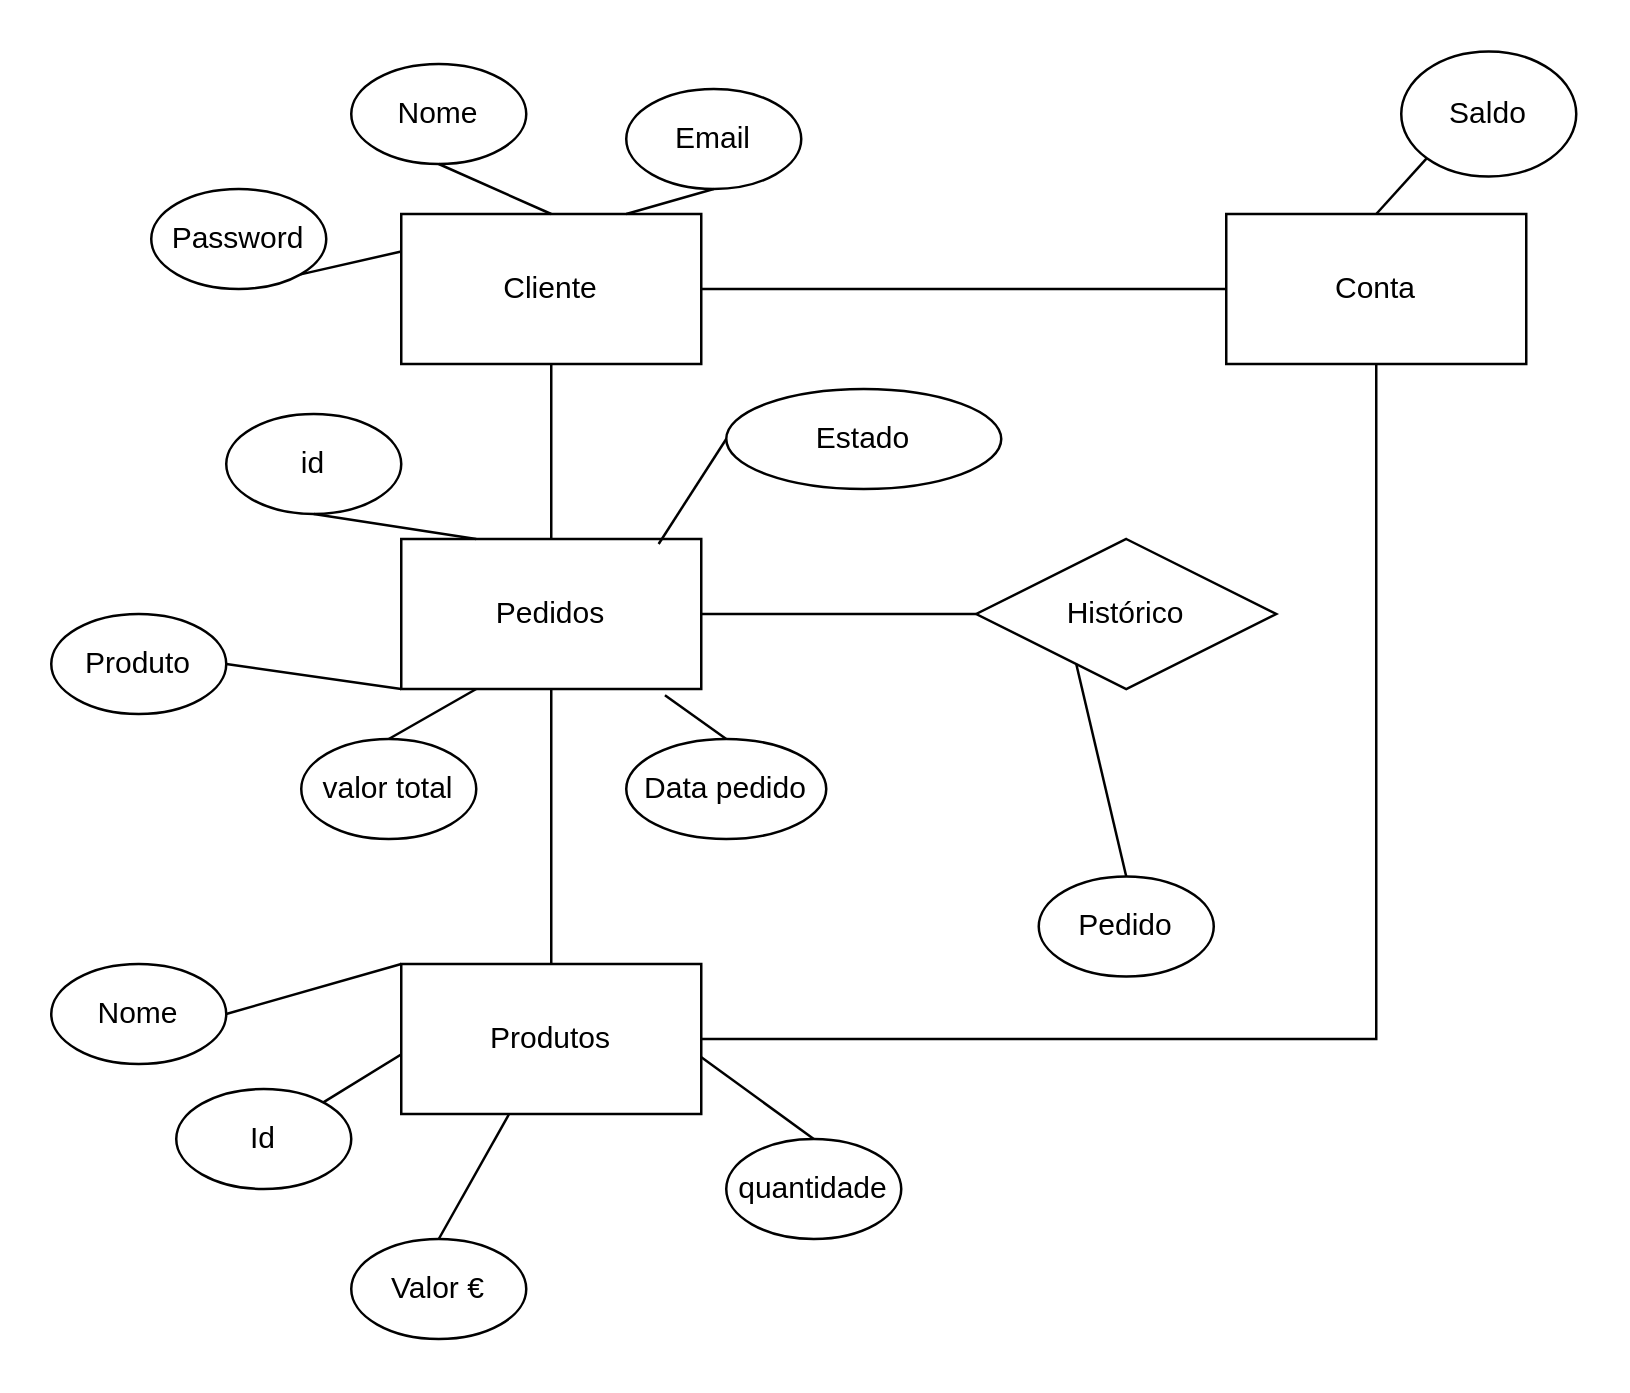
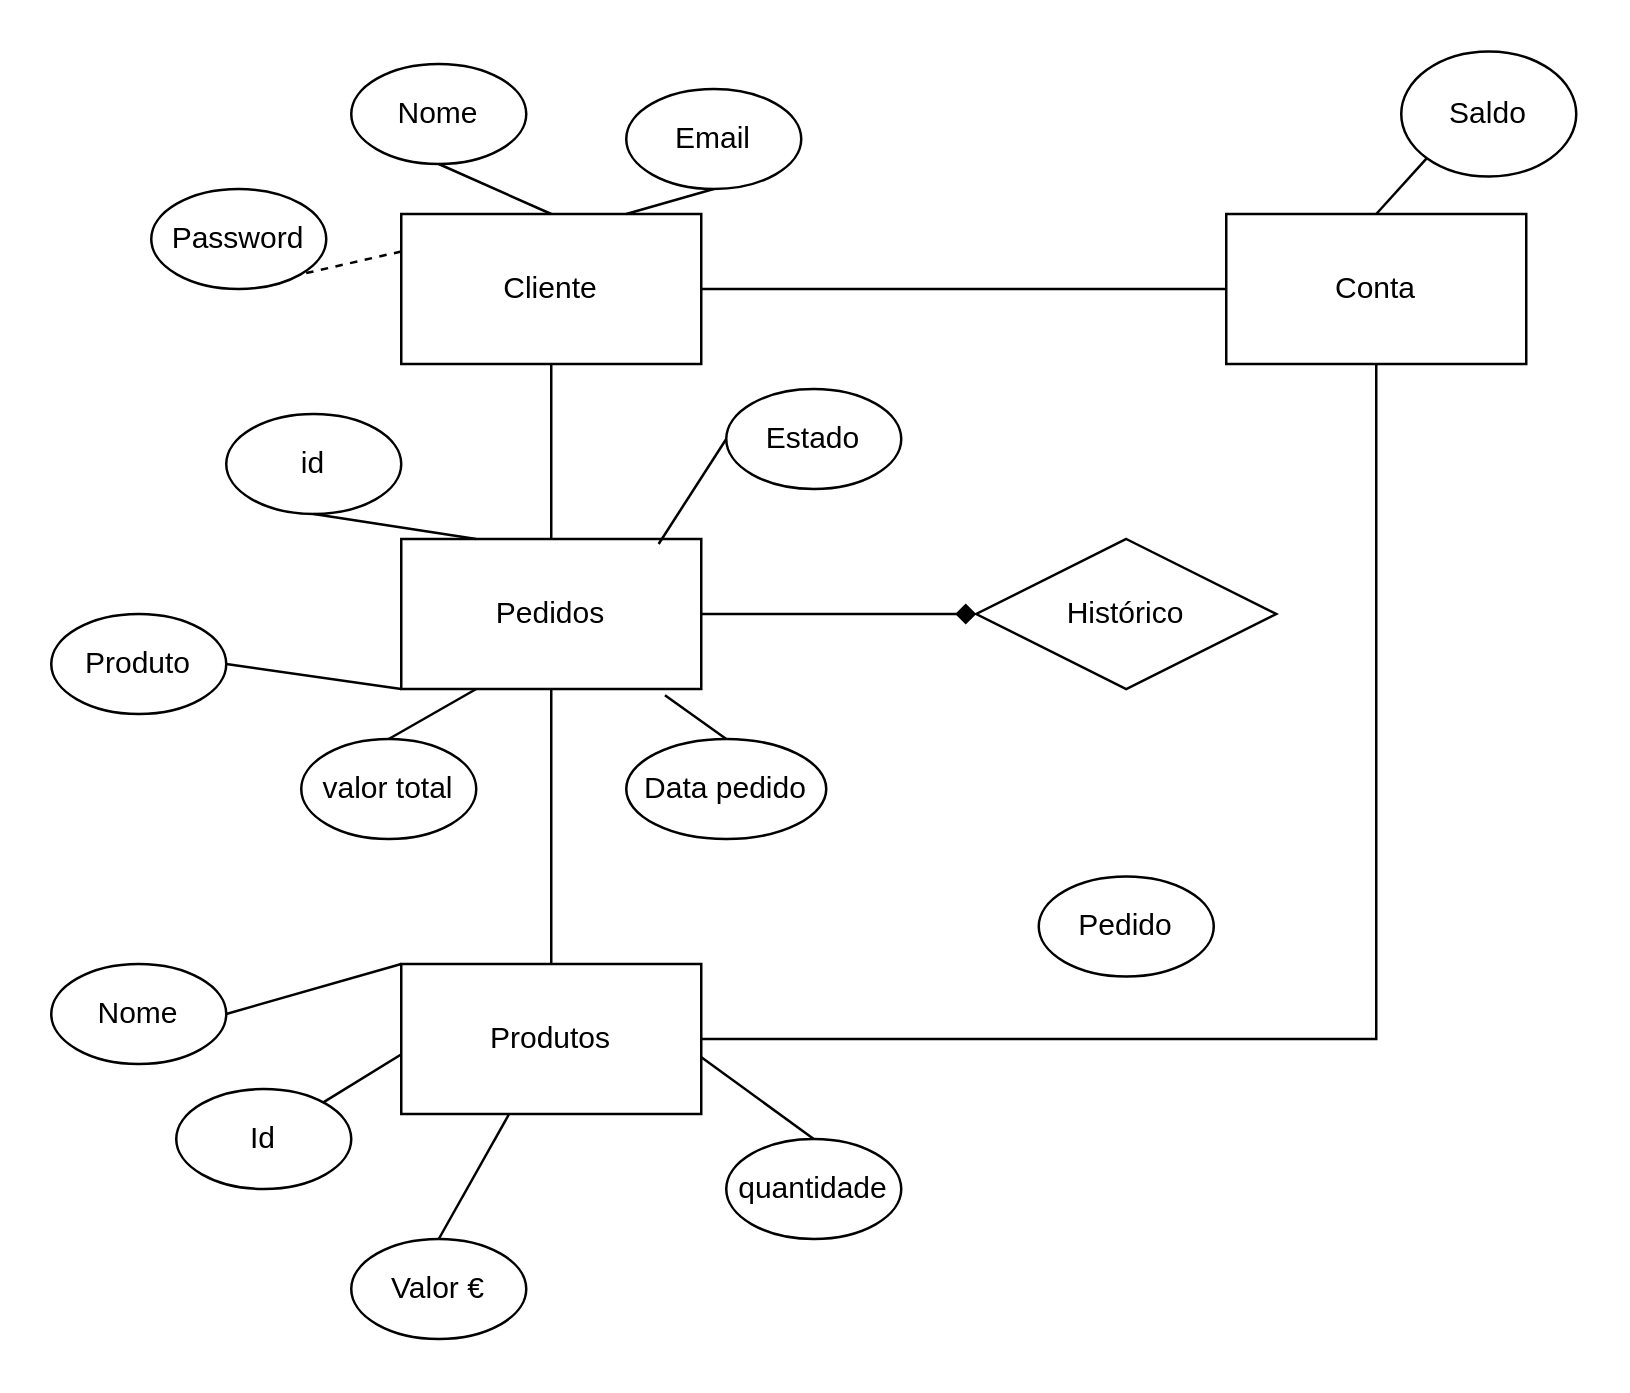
(348, 263) -> (348, 263)
(864, 439) -> (814, 439)
(965, 614) -> (956, 614)
(1101, 770) -> none
